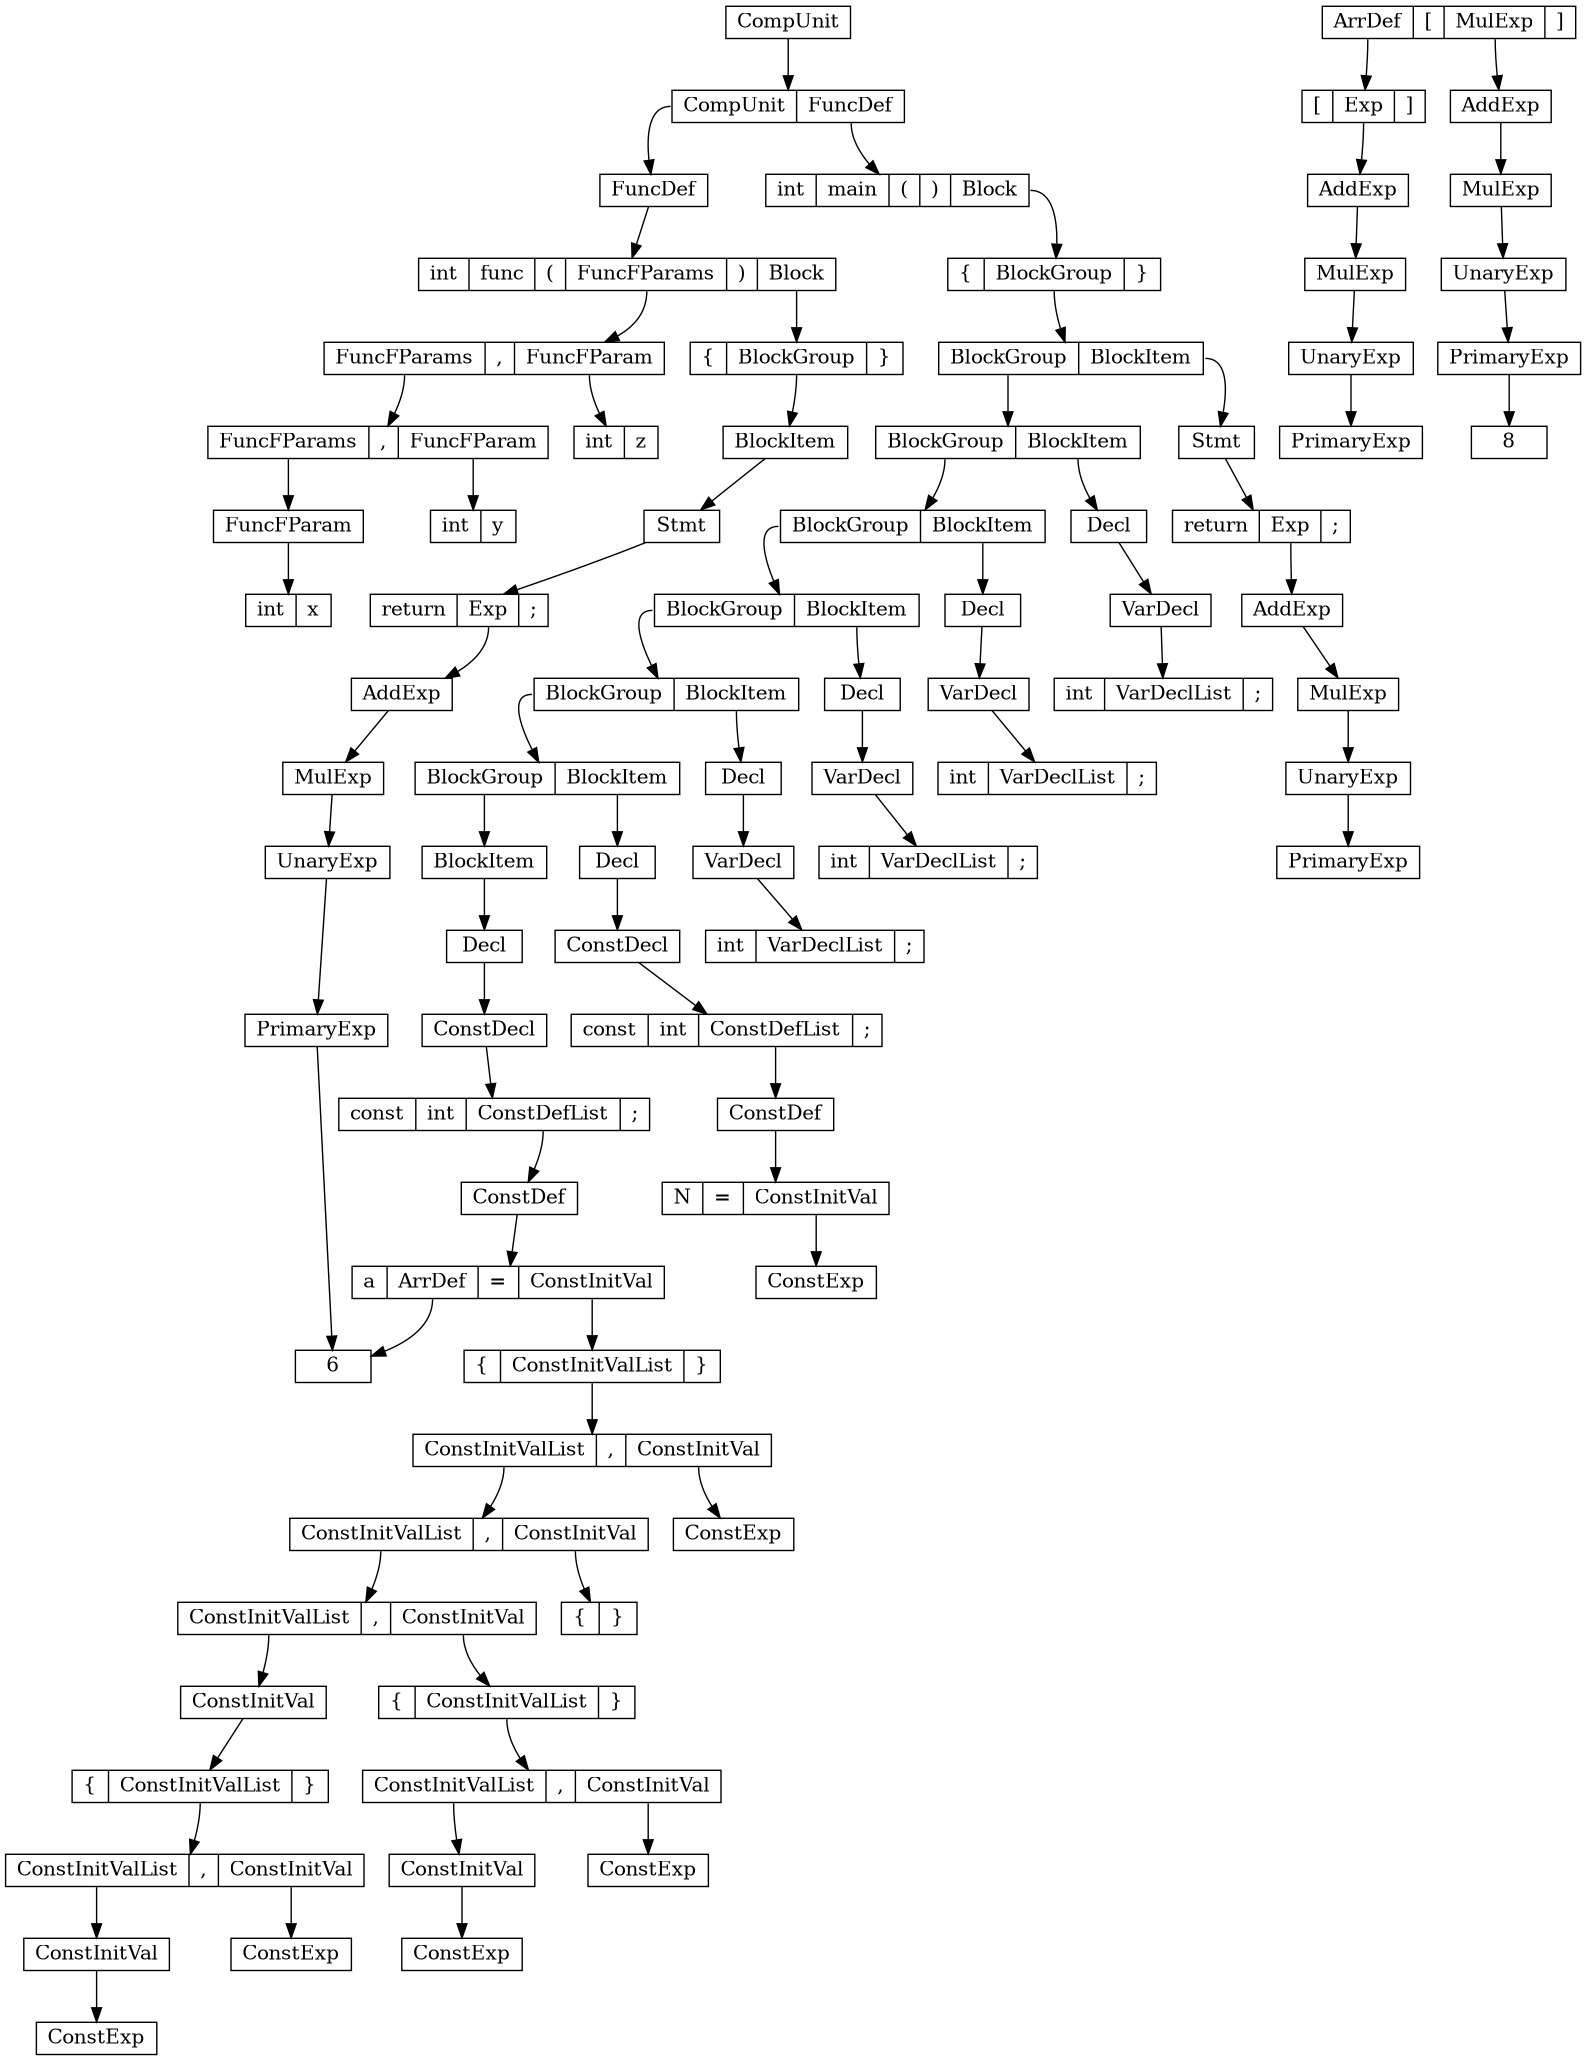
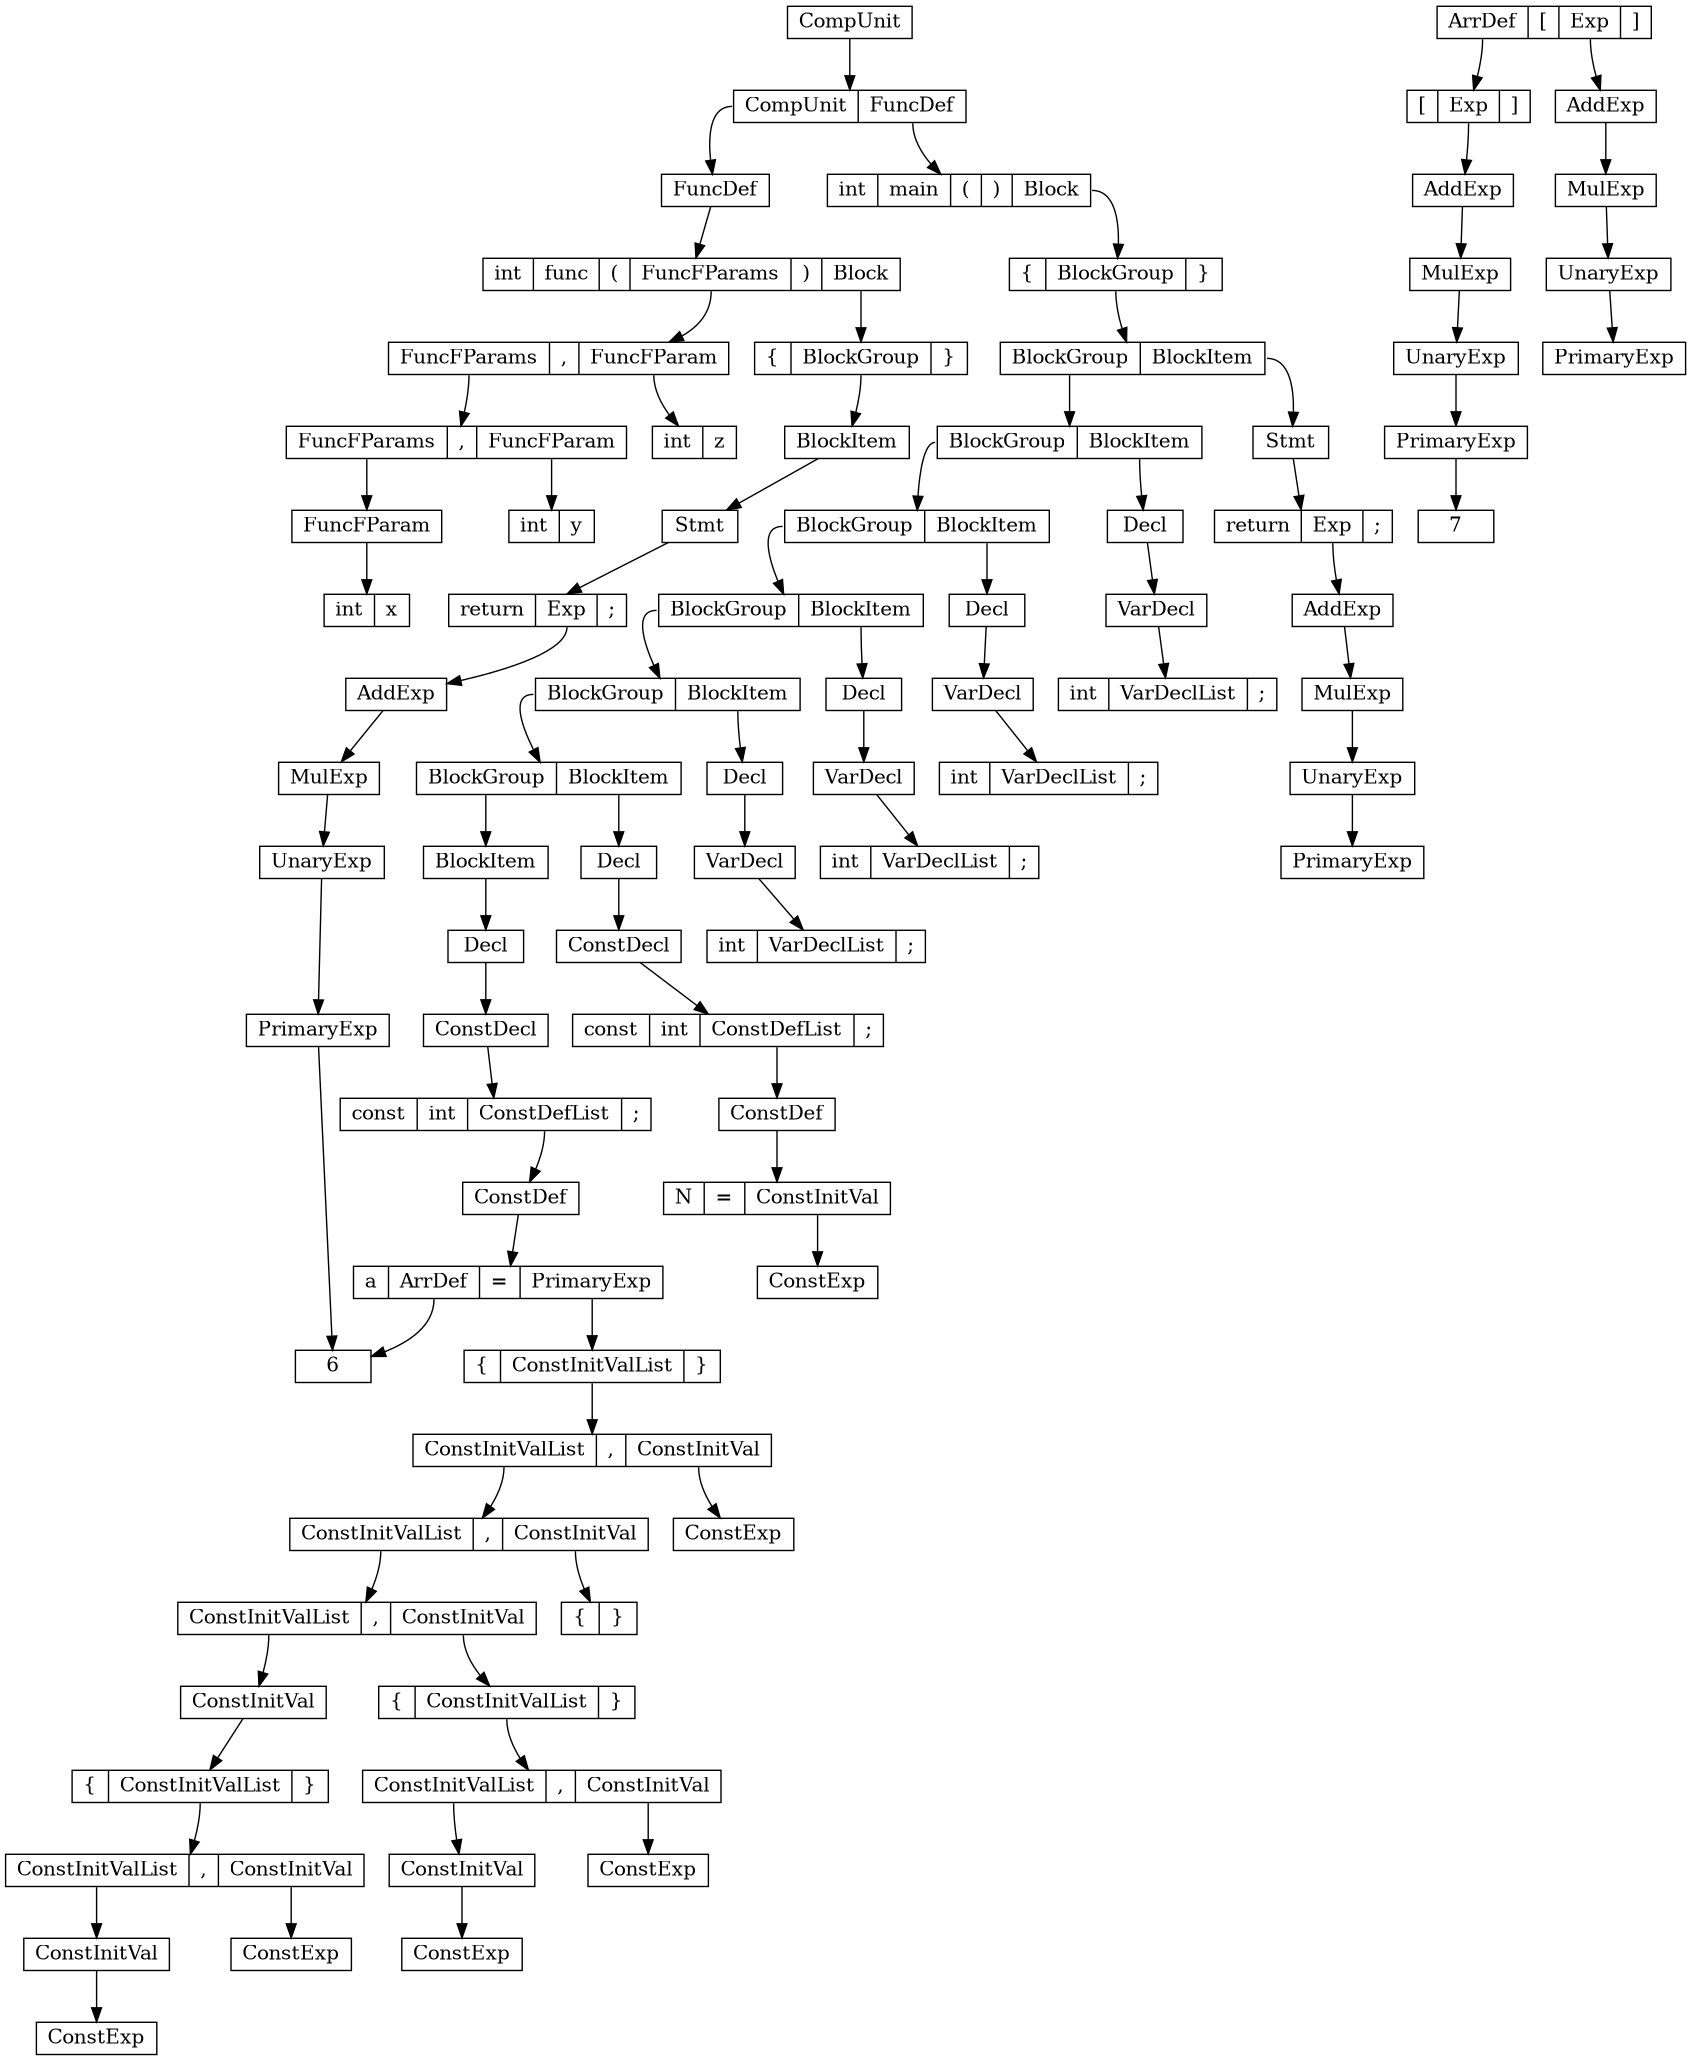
(1494, 22) -> (1590, 22)
(1509, 442) -> none
none -> (1456, 526)
(592, 1282) -> (592, 1282)
